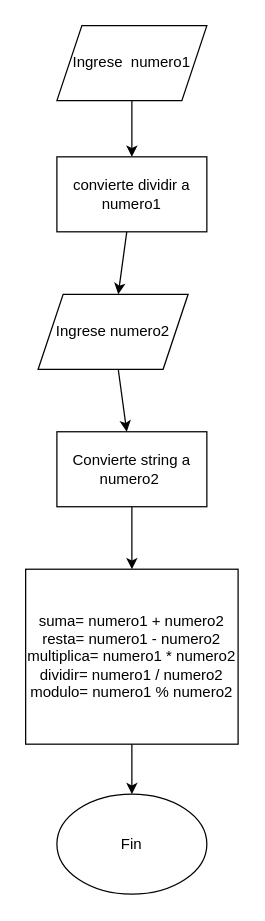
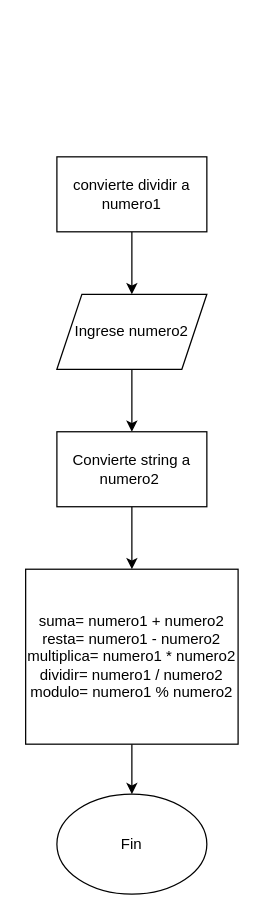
(132, 63) -> none
(132, 125) -> none
(113, 332) -> (132, 332)
